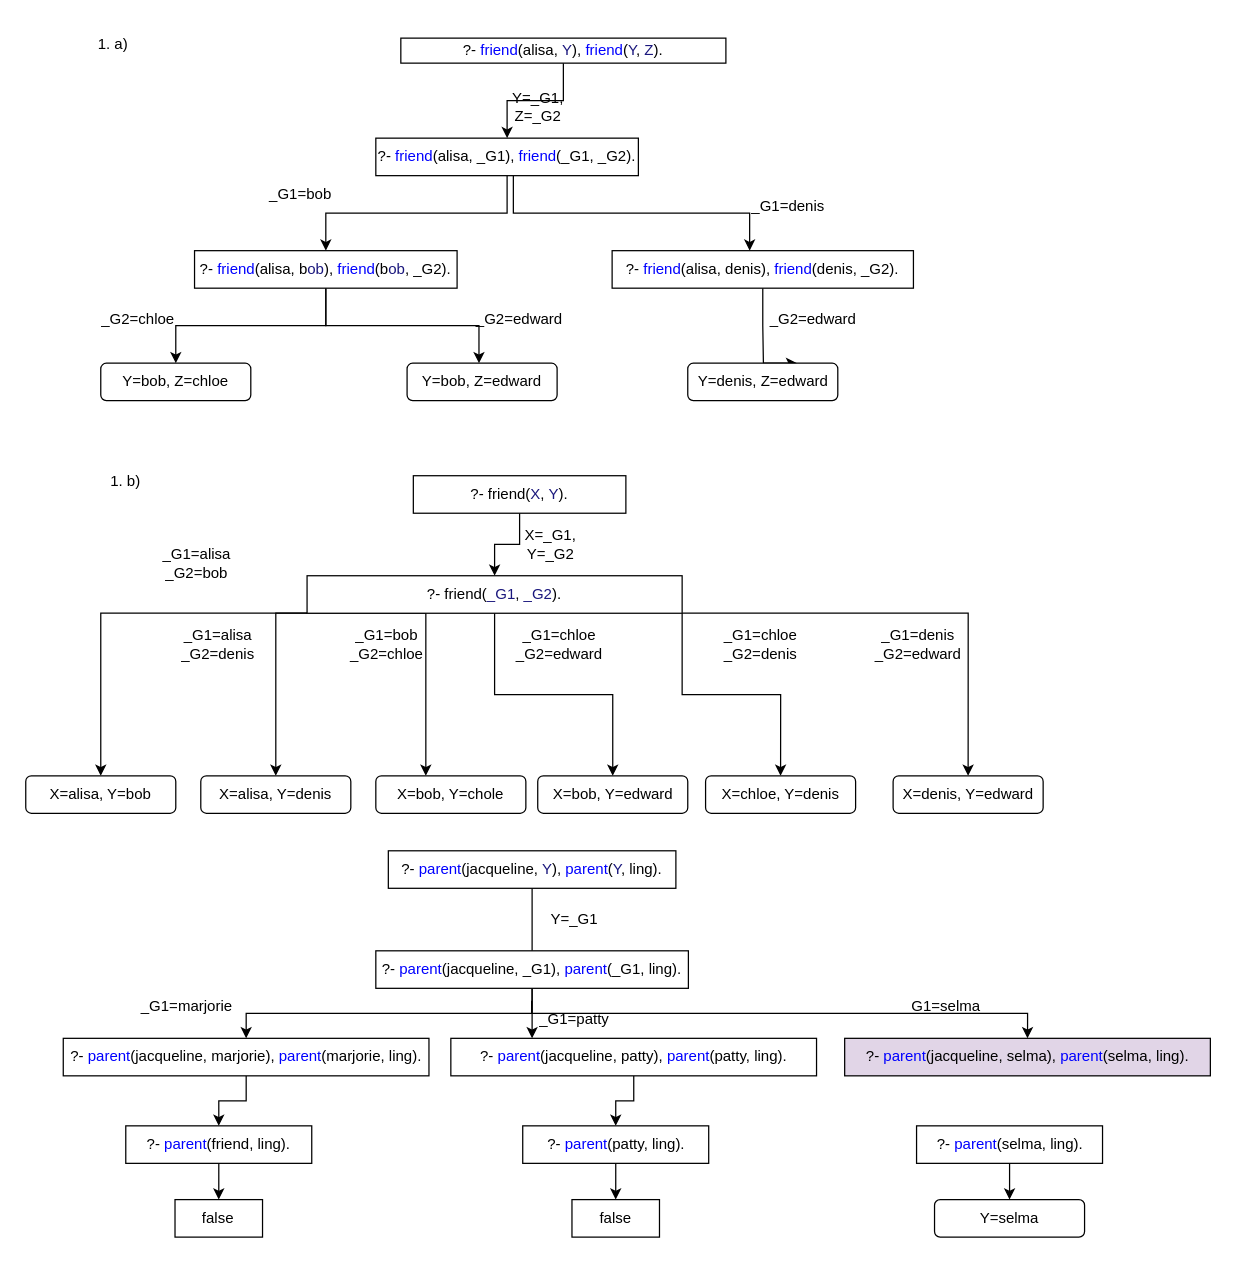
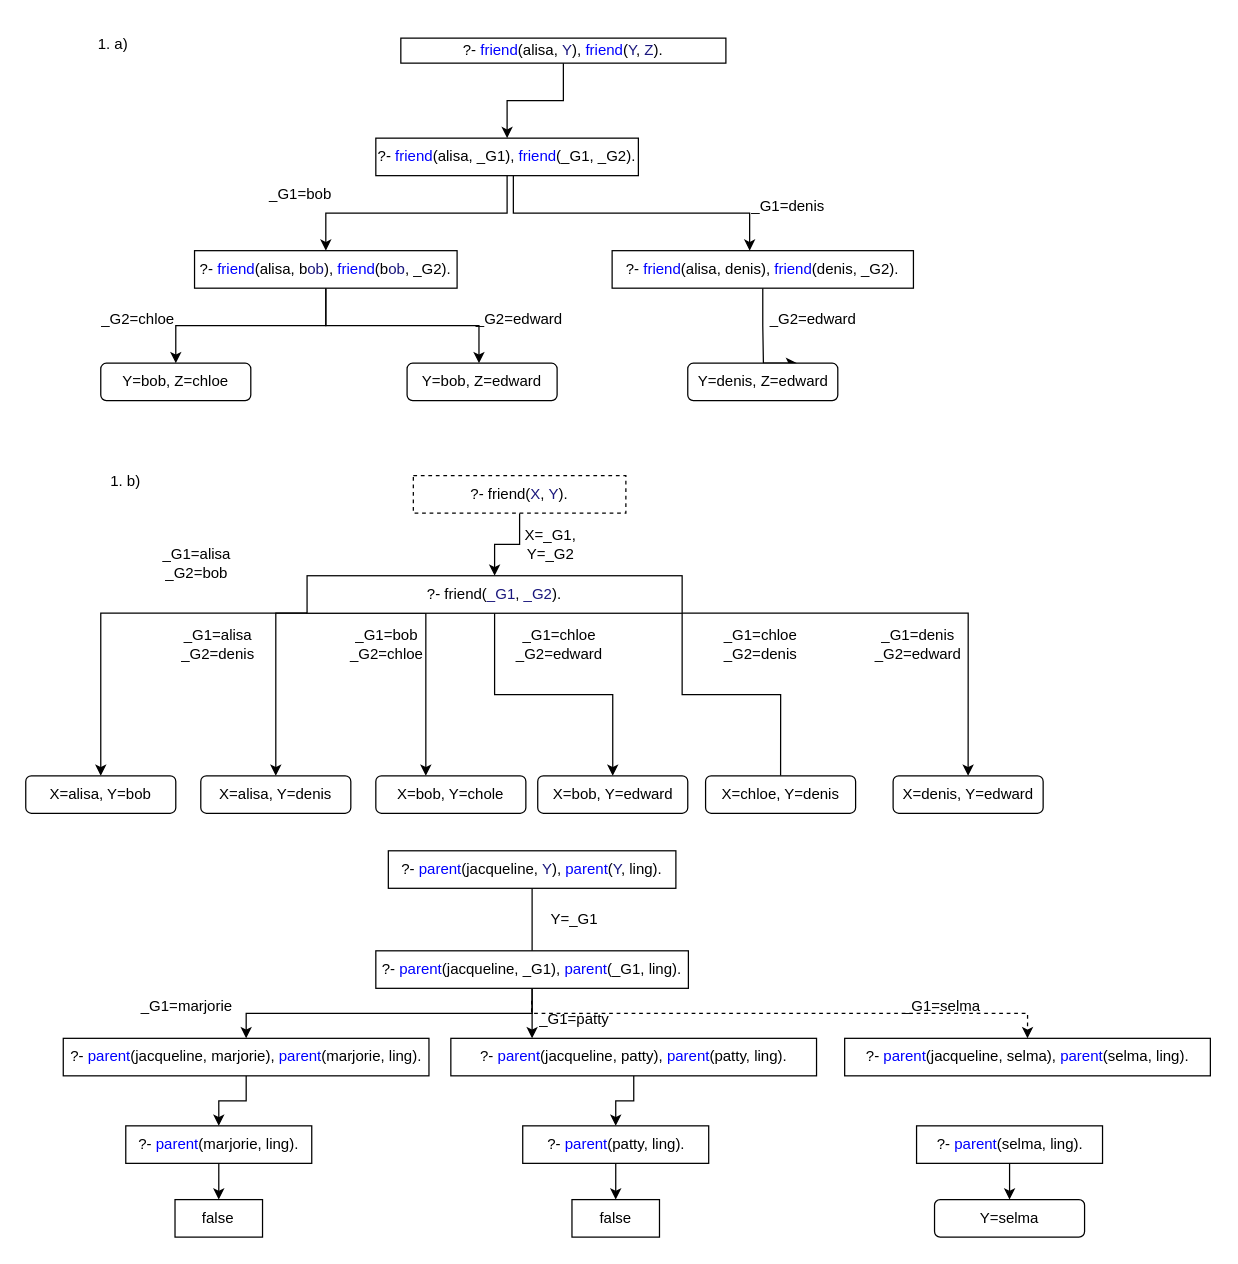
(538, 107) -> none
(519, 494) -> (519, 494)
(780, 766) -> (780, 769)
(719, 1013) -> (719, 1013)
(1027, 1057) -> (1027, 1057)
(219, 1144) -> (219, 1144)
